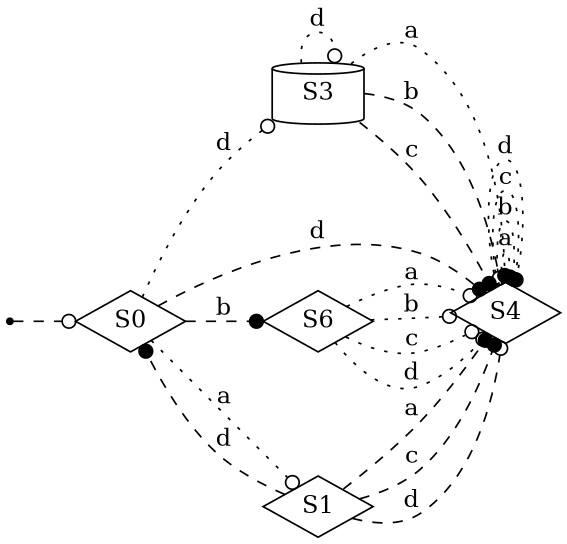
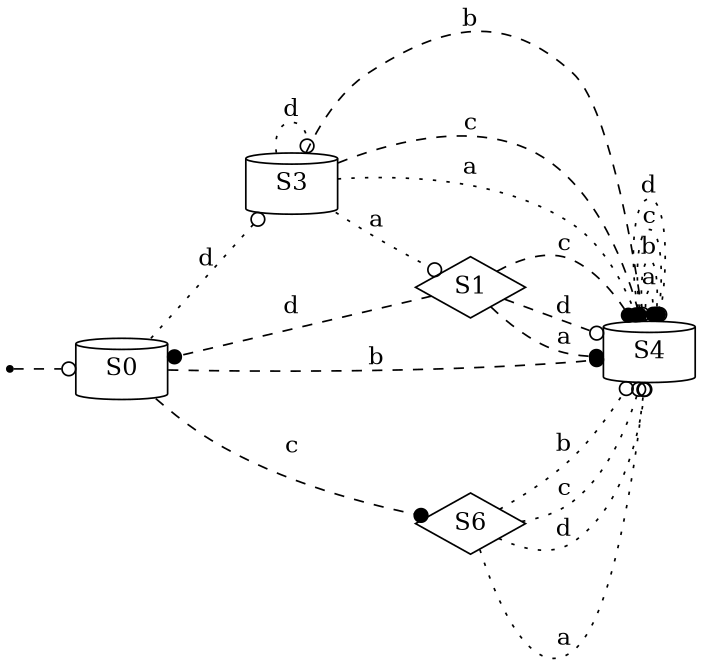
(318, 232) -> (377, 358)
(224, 309) -> (292, 446)
(506, 313) -> (649, 352)
(131, 321) -> (122, 369)
(219, 409) -> (381, 241)
